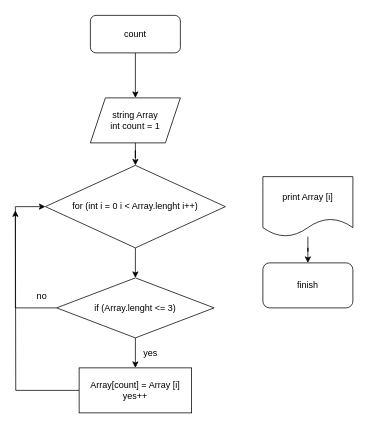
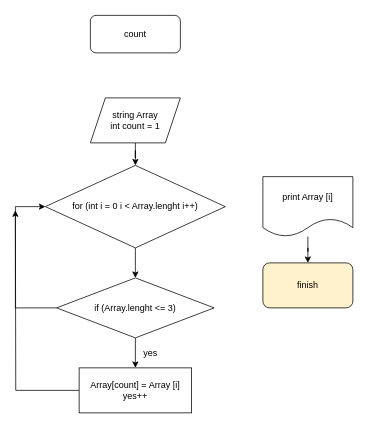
(135, 73) -> none
(308, 285) -> (308, 285)
(42, 297) -> none
